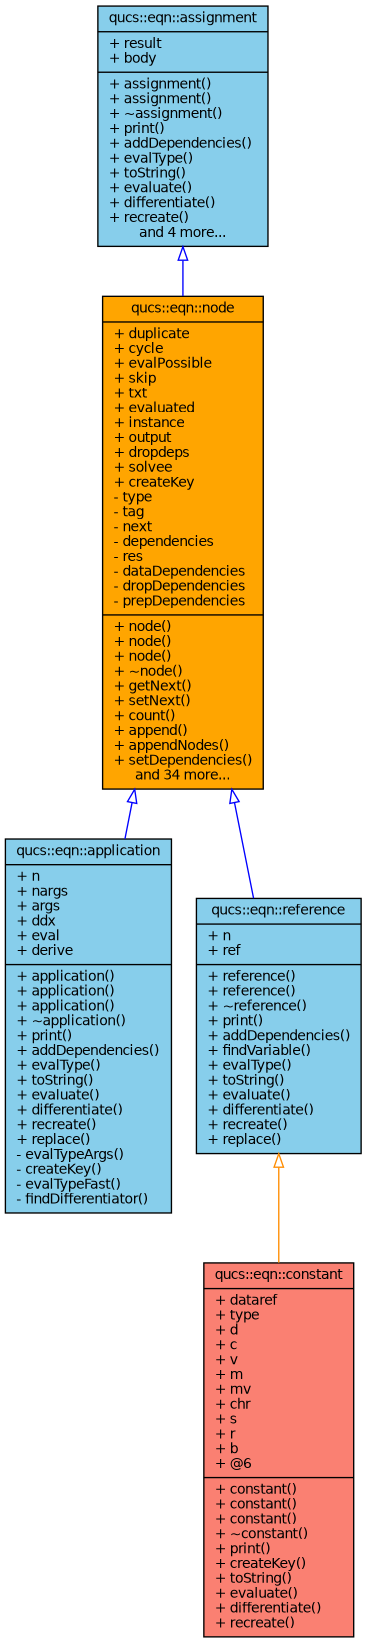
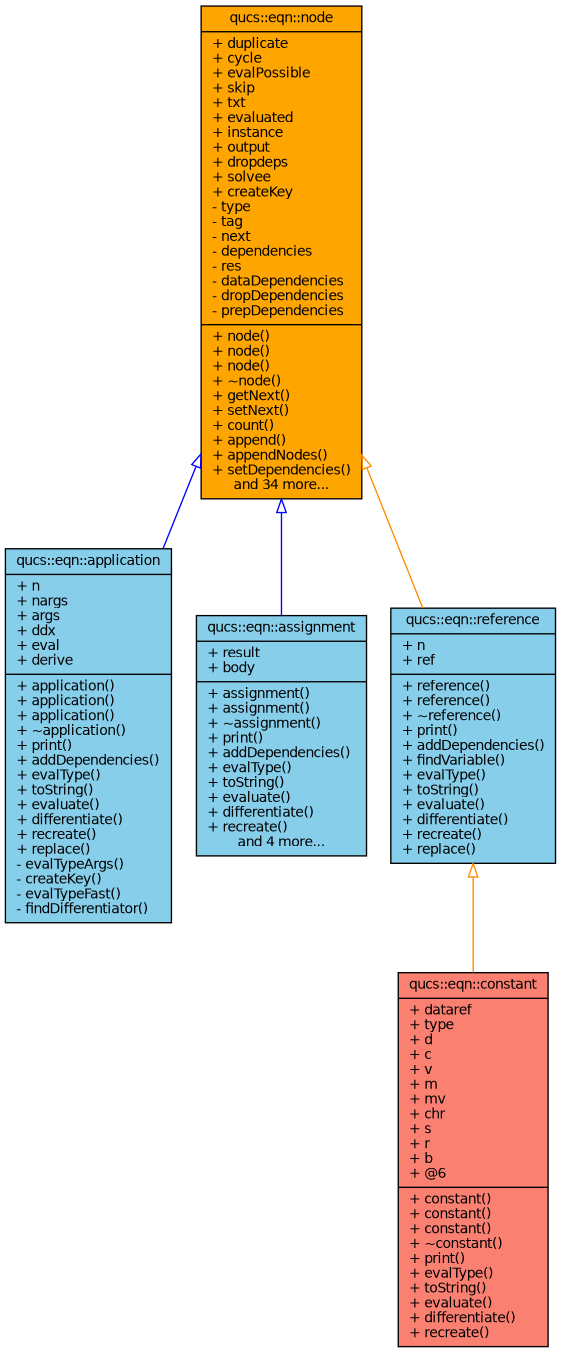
(183, 278) -> (281, 564)
(244, 850) -> (395, 538)
(261, 1564) -> (452, 1274)
